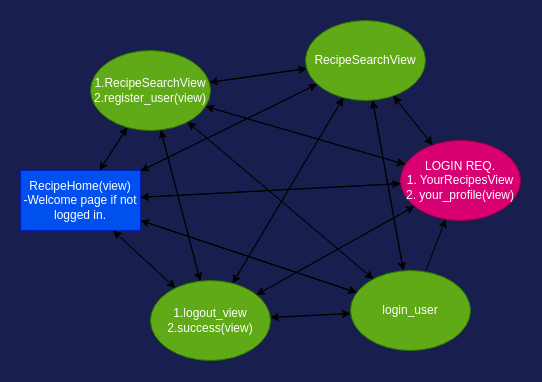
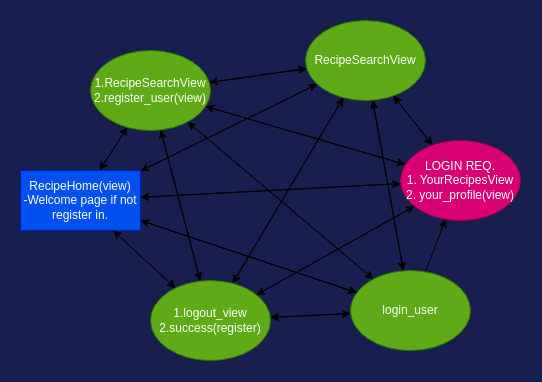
(81, 201) -> (81, 201)
(211, 321) -> (211, 321)
